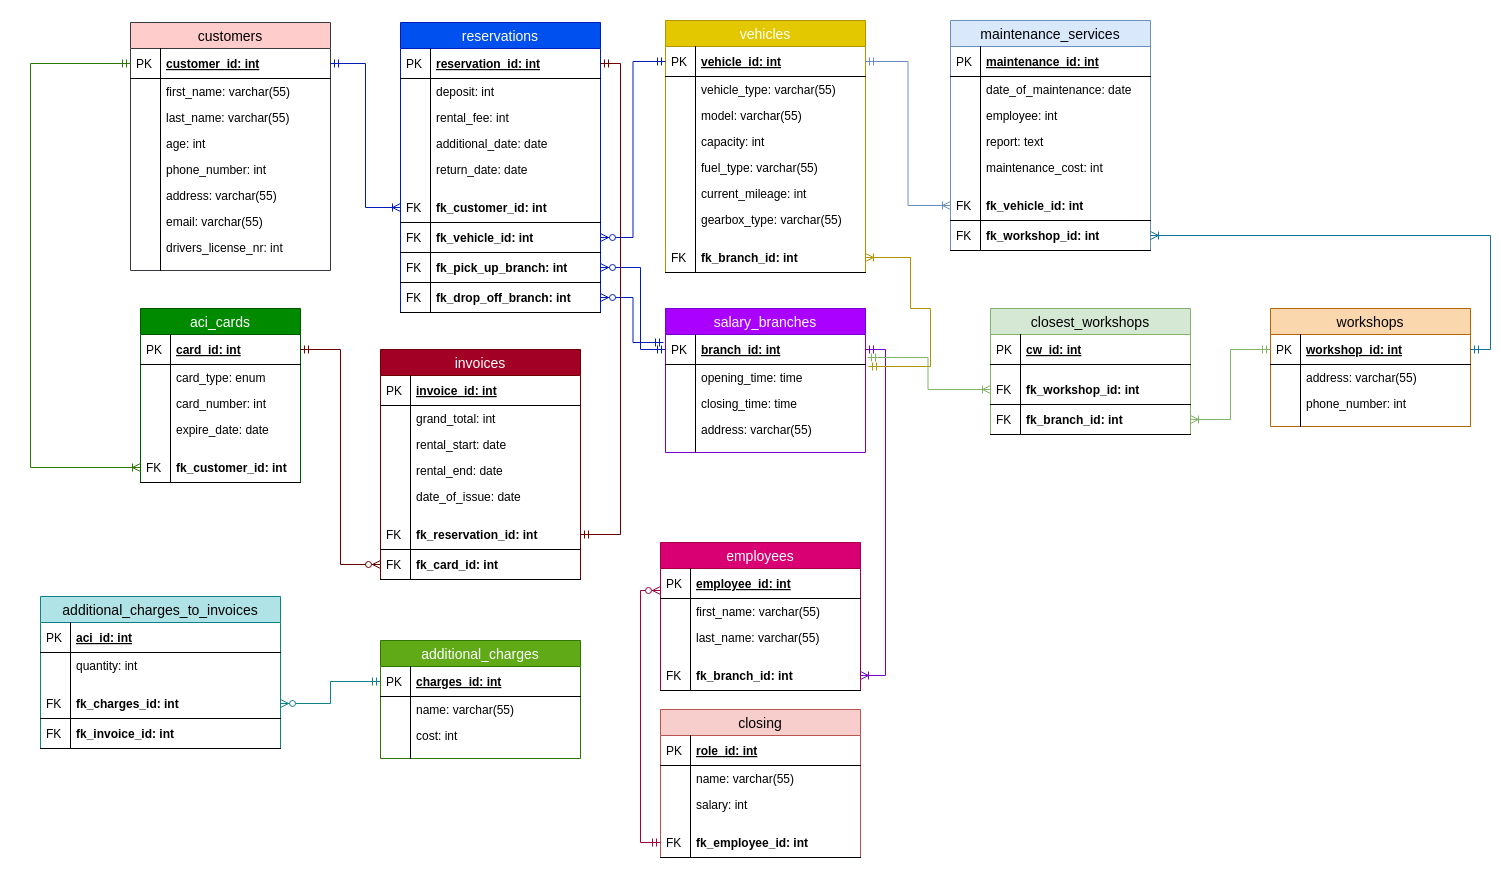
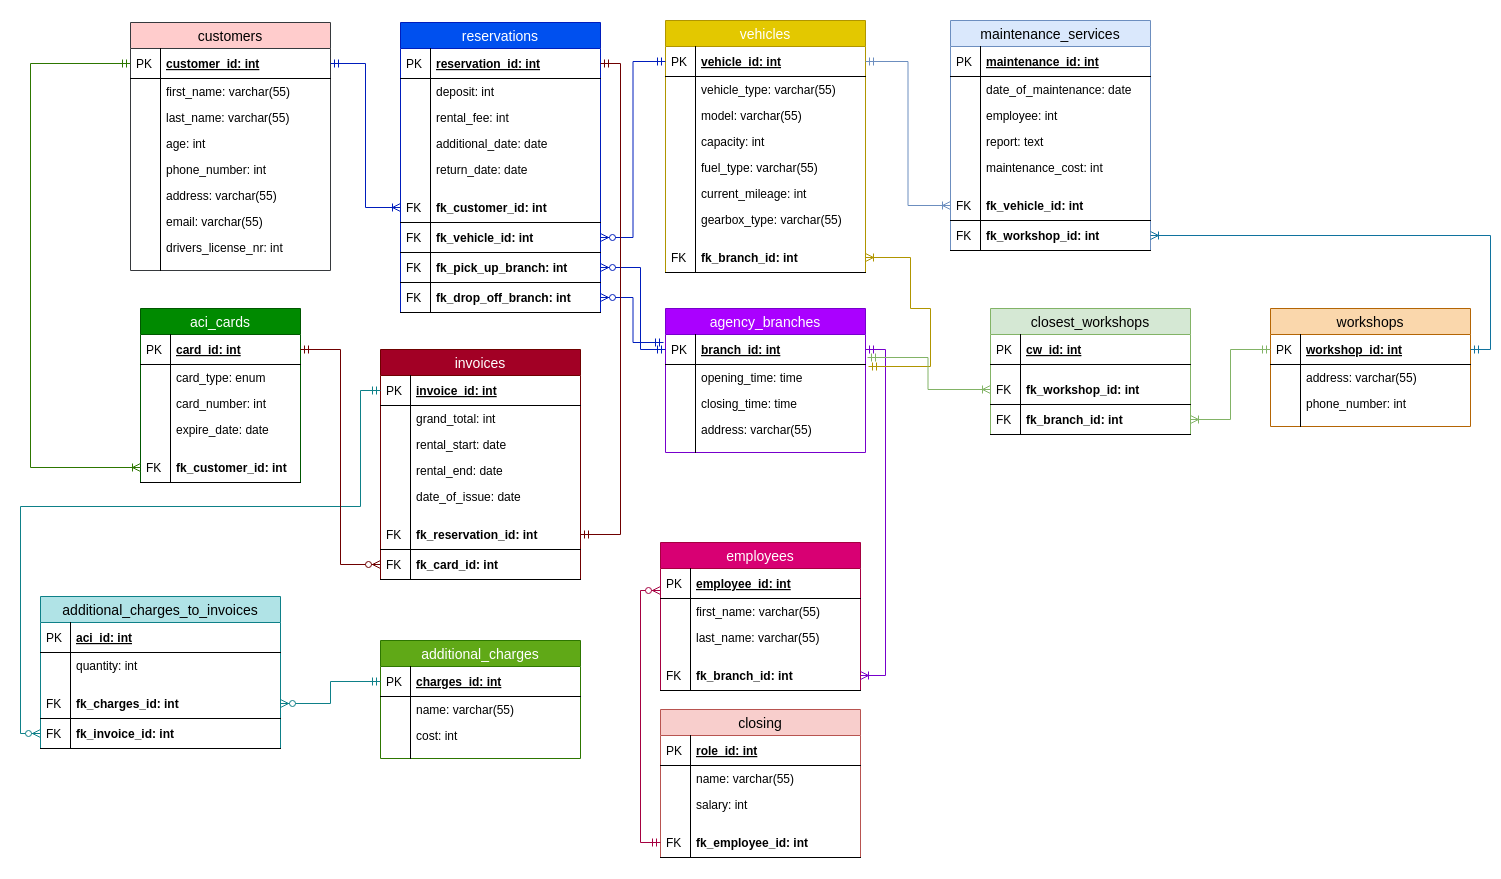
(765, 322) -> (765, 322)
none -> (135, 507)
